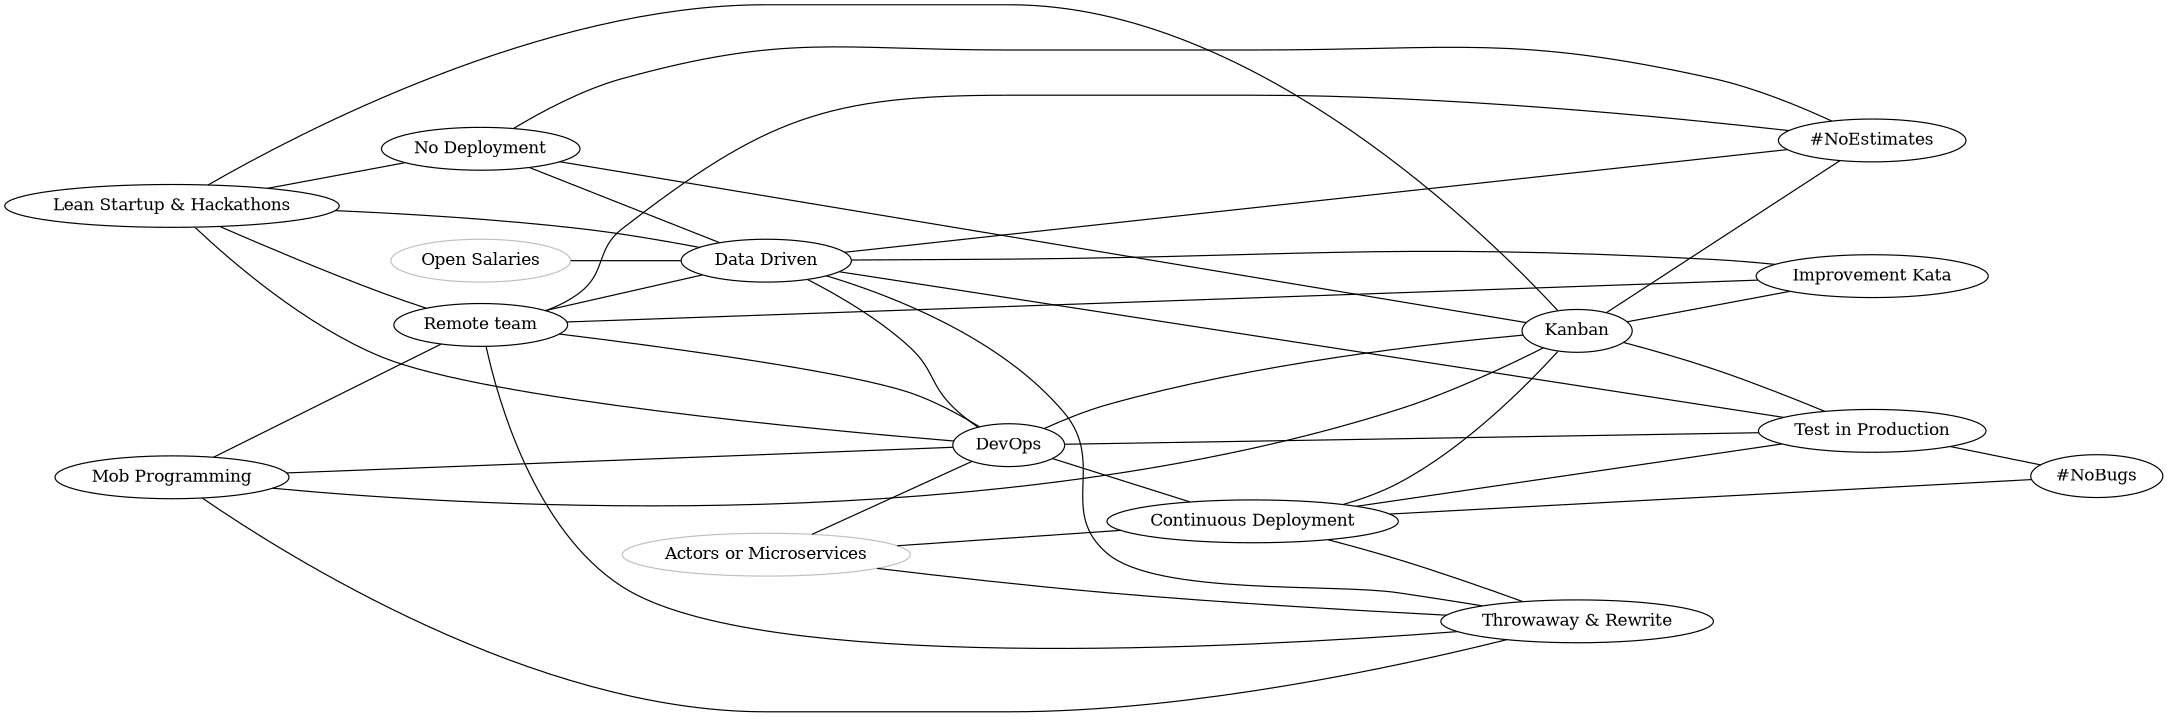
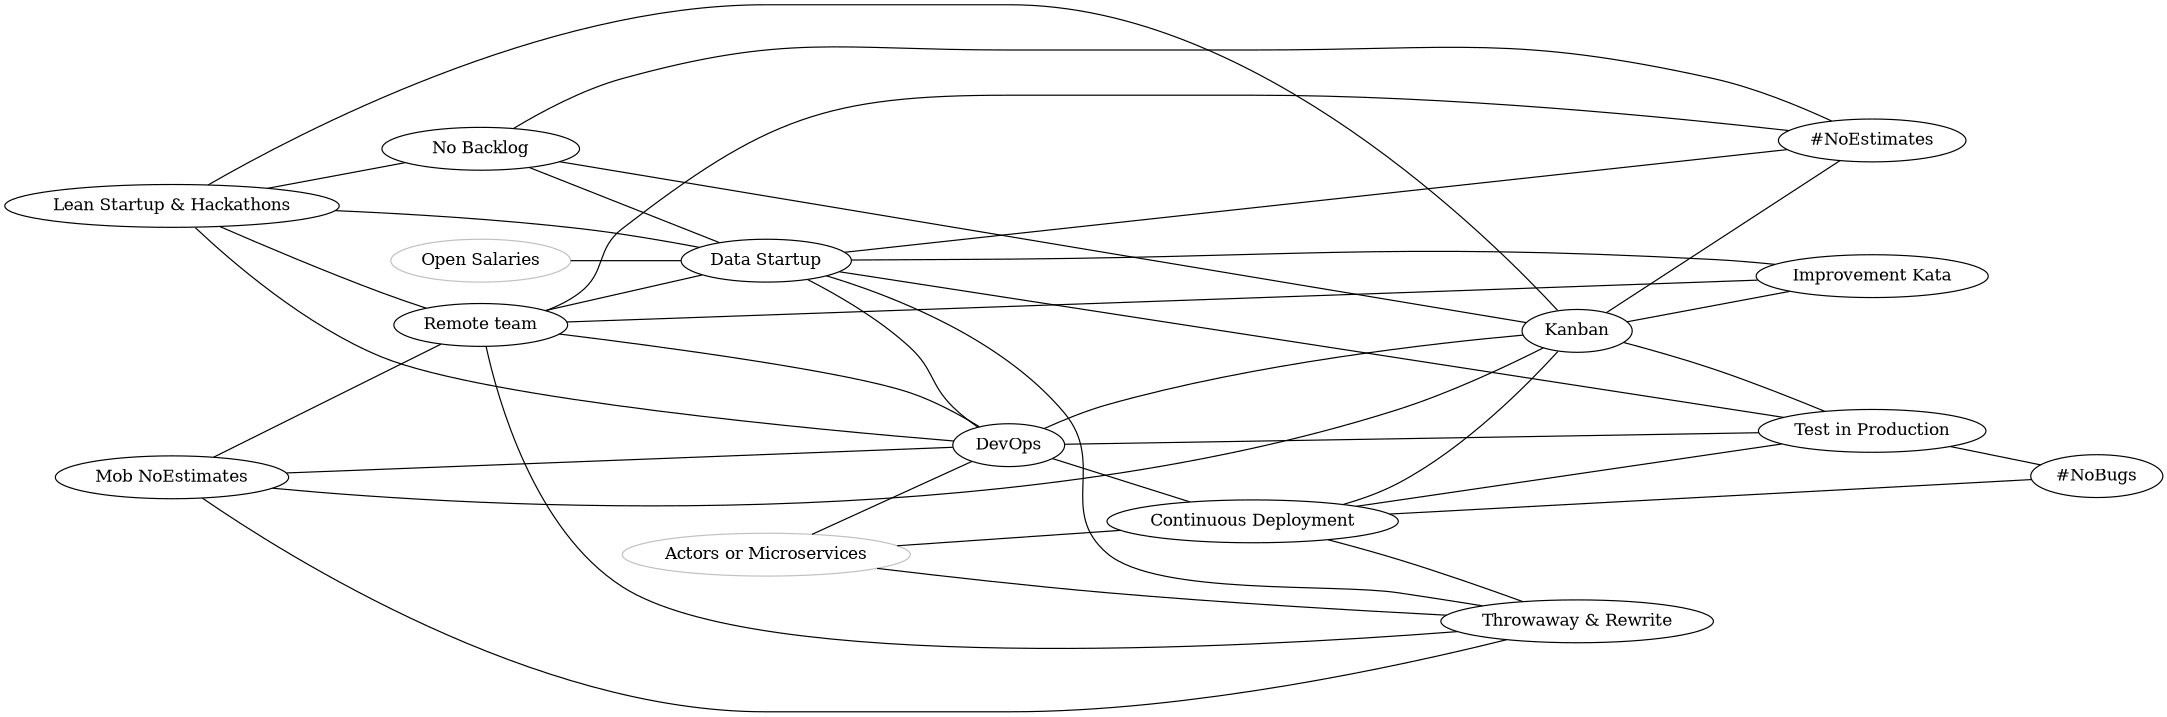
(481, 149) -> (481, 149)
(766, 261) -> (766, 261)
(172, 477) -> (172, 477)
